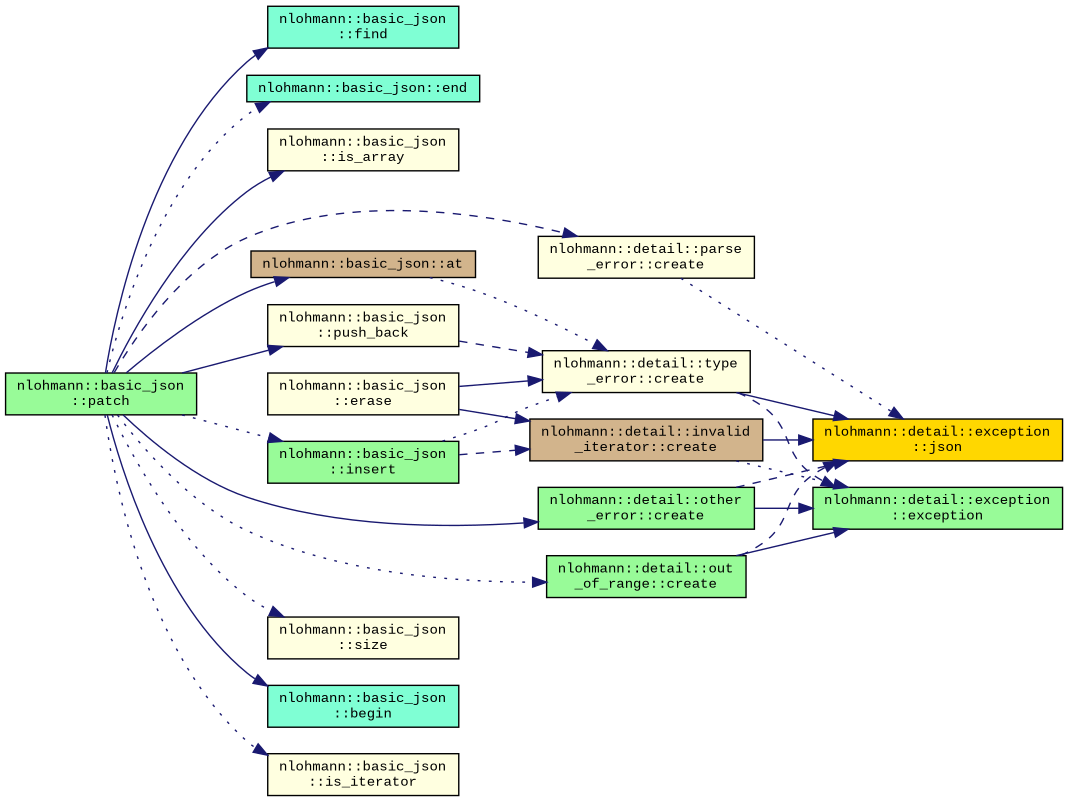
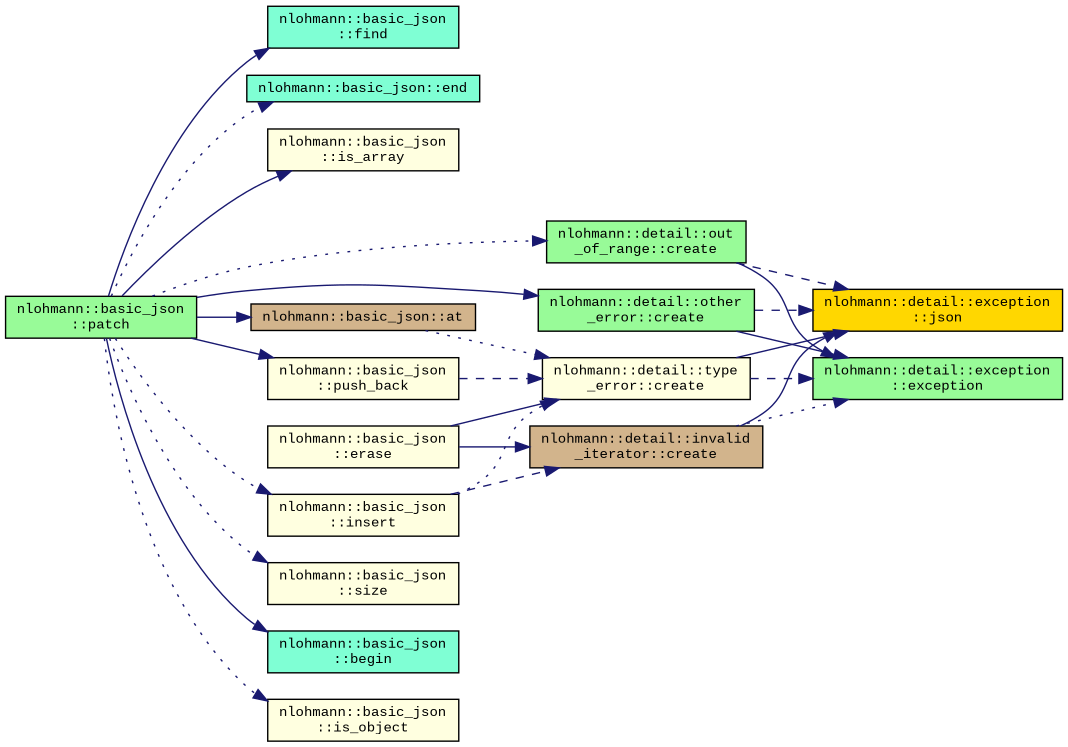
(646, 257) -> none
(363, 462) -> (363, 515)
(363, 775) -> (363, 720)
